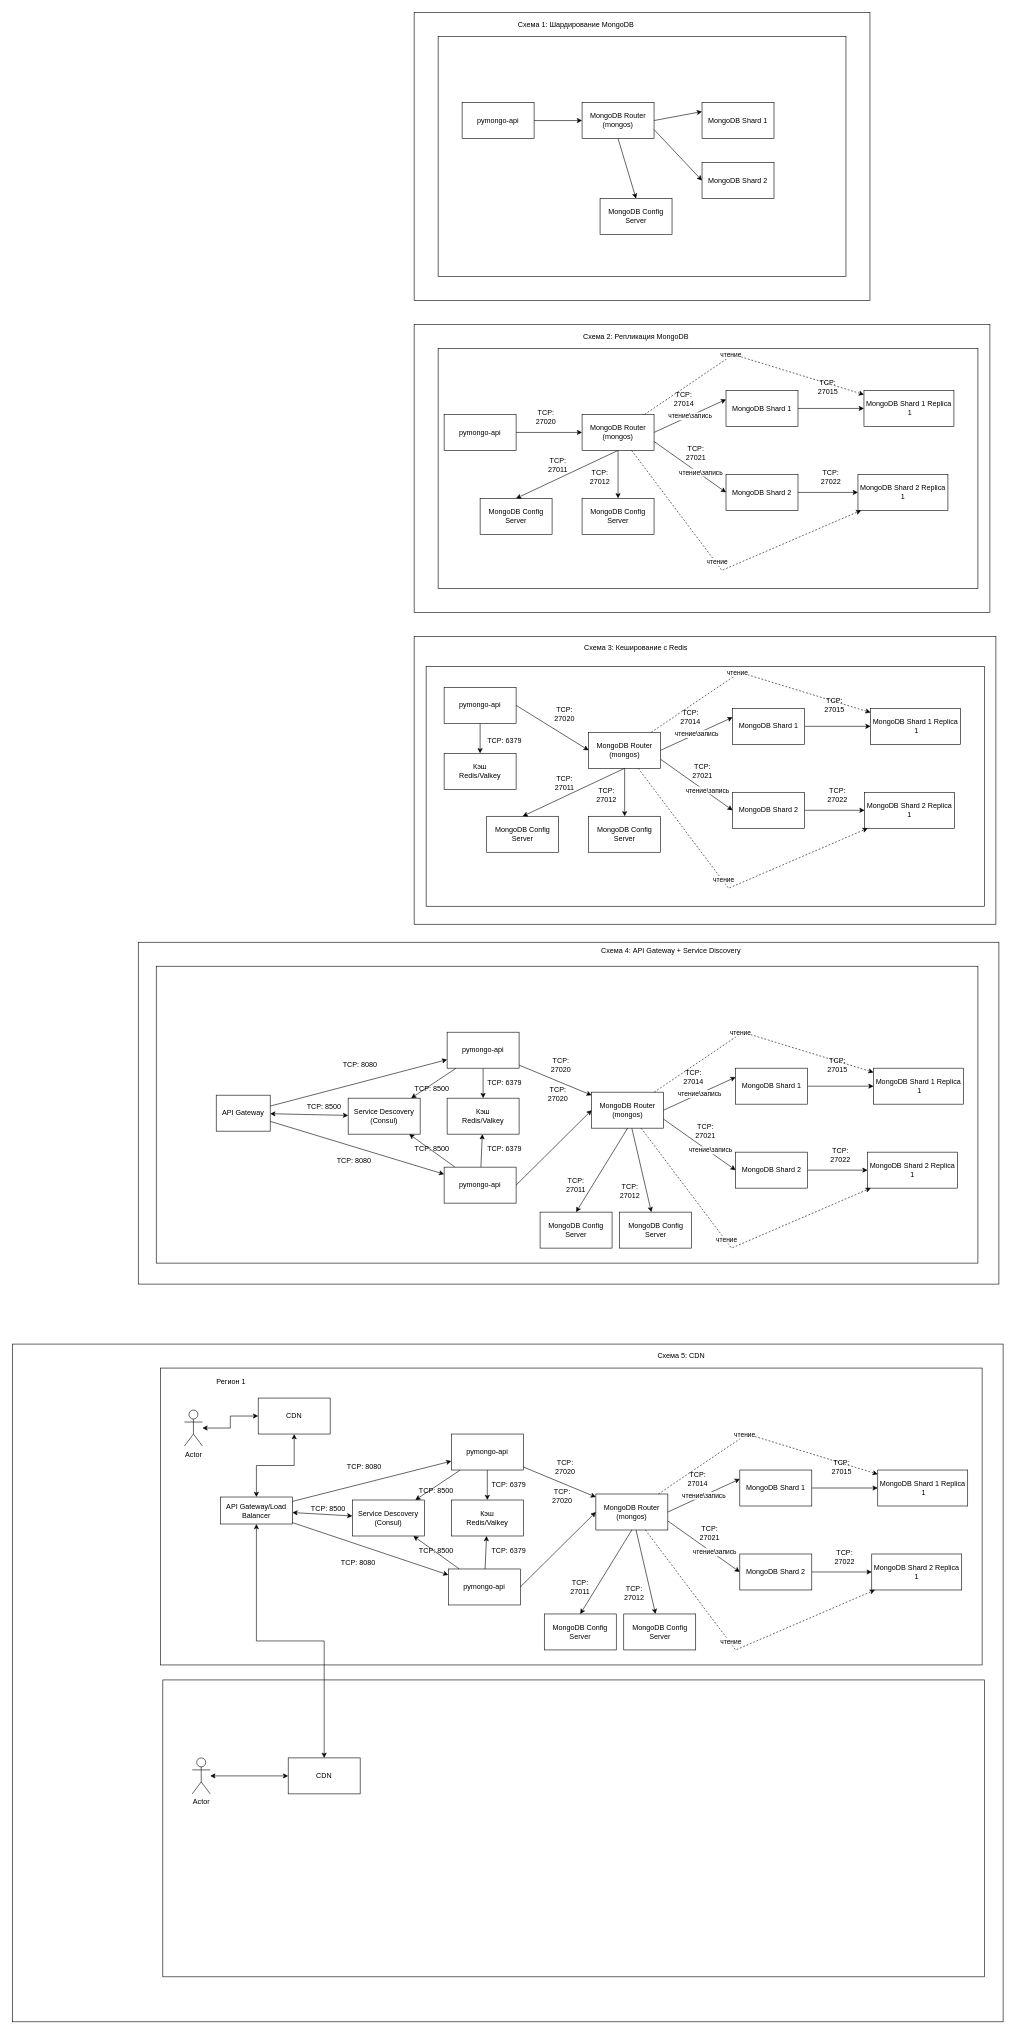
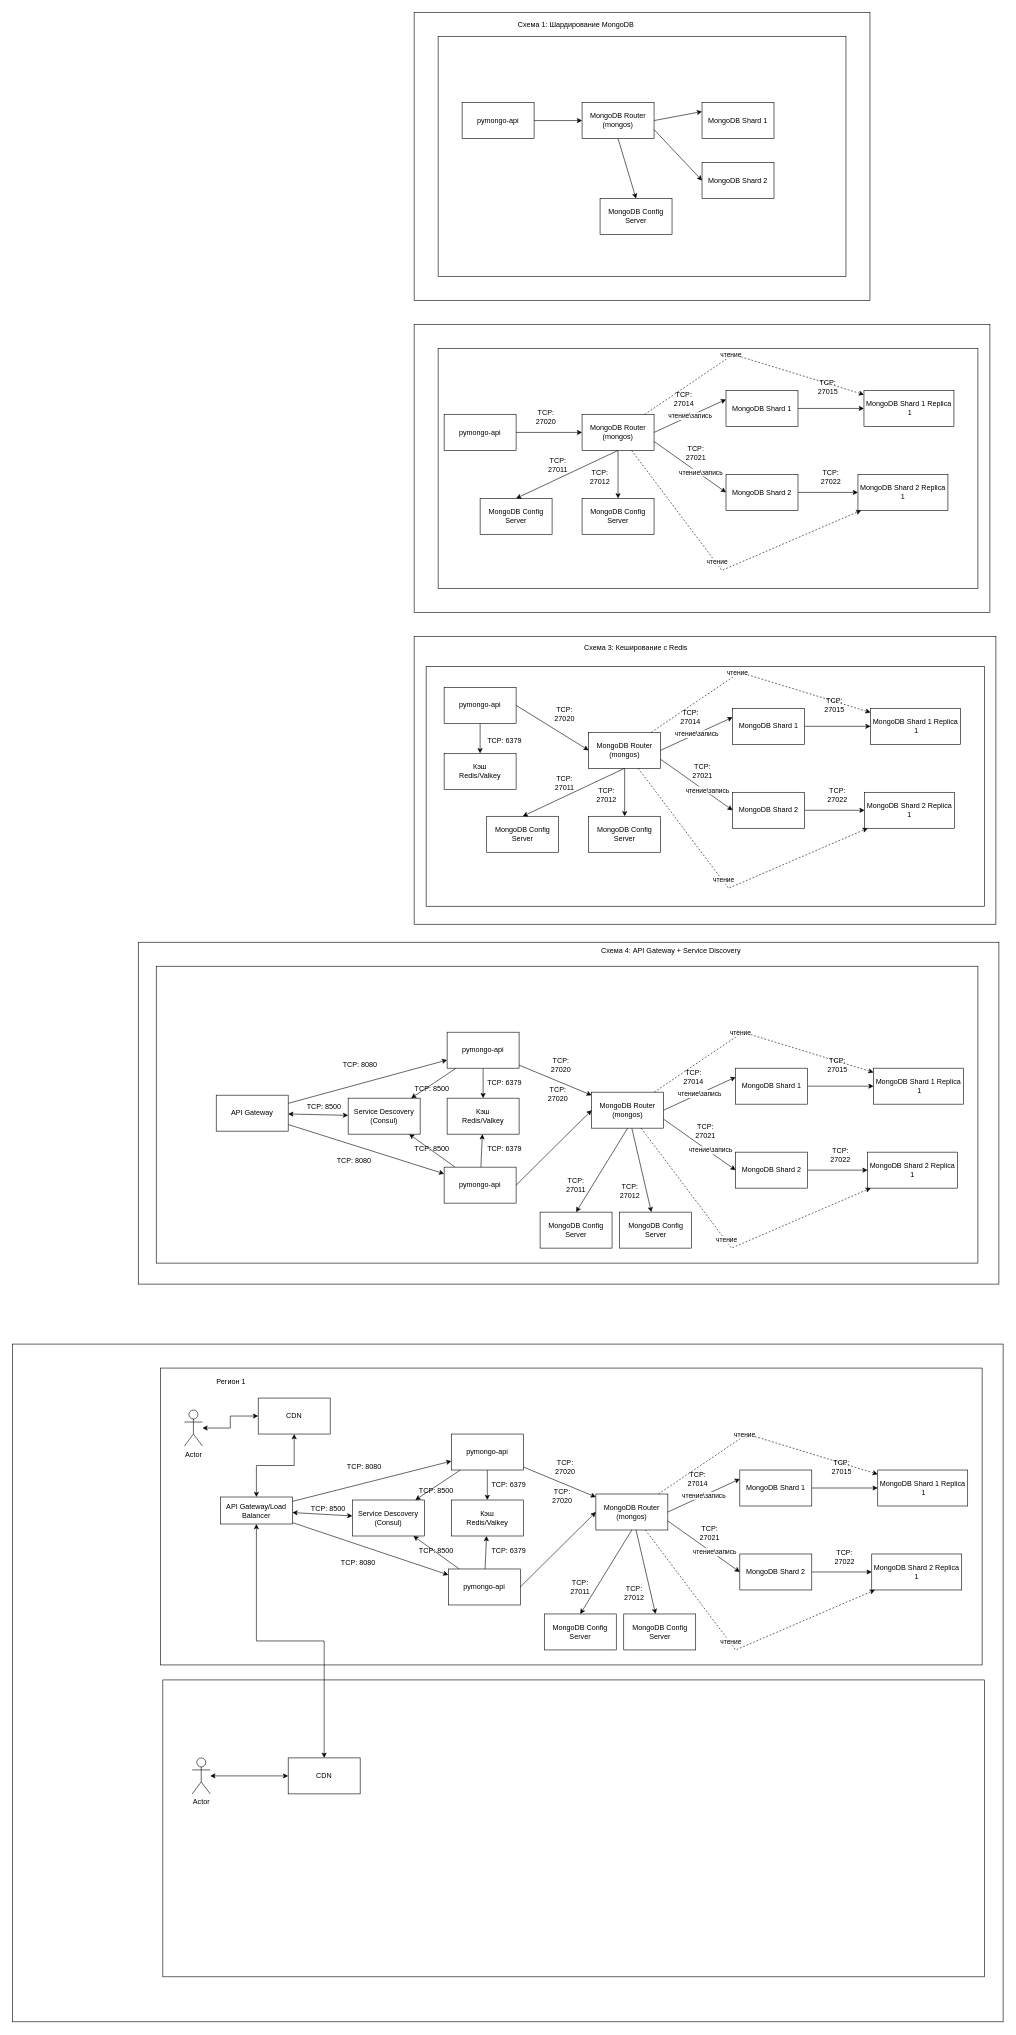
(636, 336) -> none
(243, 1113) -> (252, 1113)
(682, 1356) -> none
